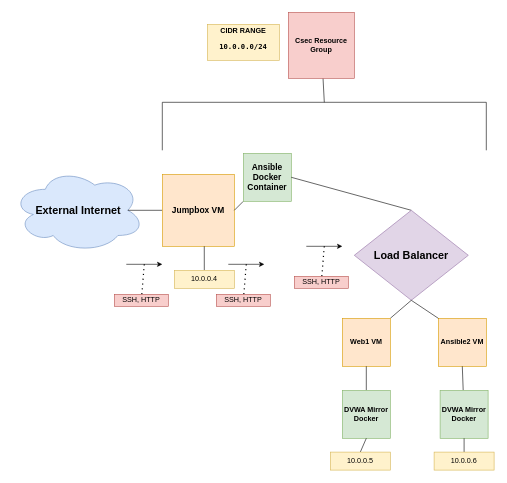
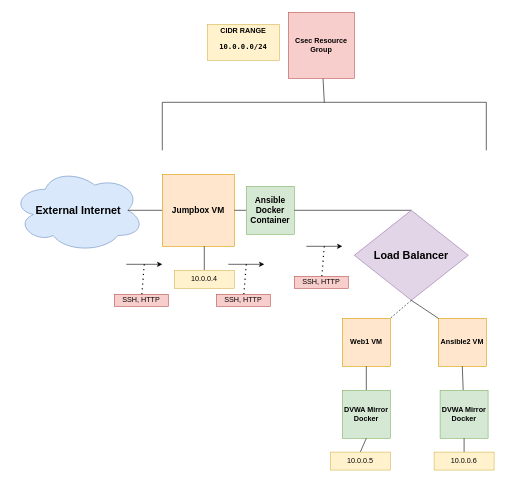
(267, 177) -> (270, 210)
(400, 310) -> (400, 310)
